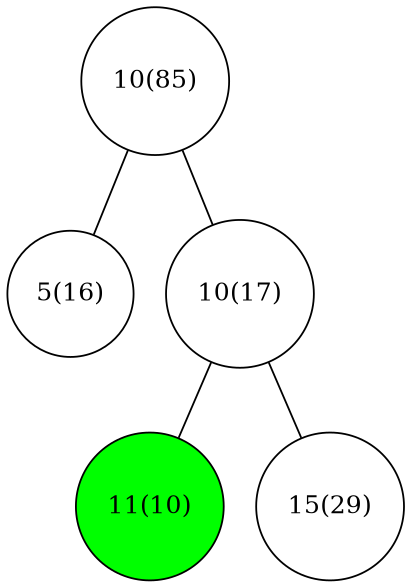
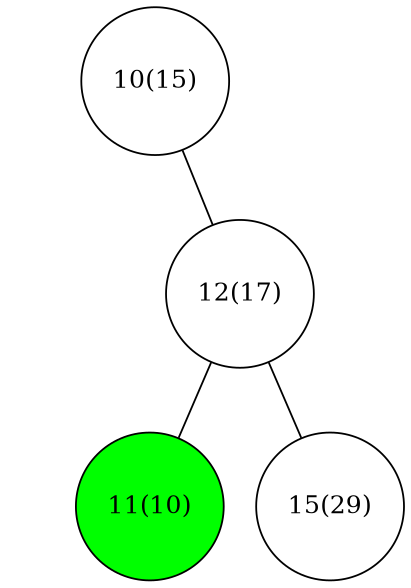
(155, 81) -> (155, 81)
(70, 294) -> none
(240, 294) -> (240, 294)
